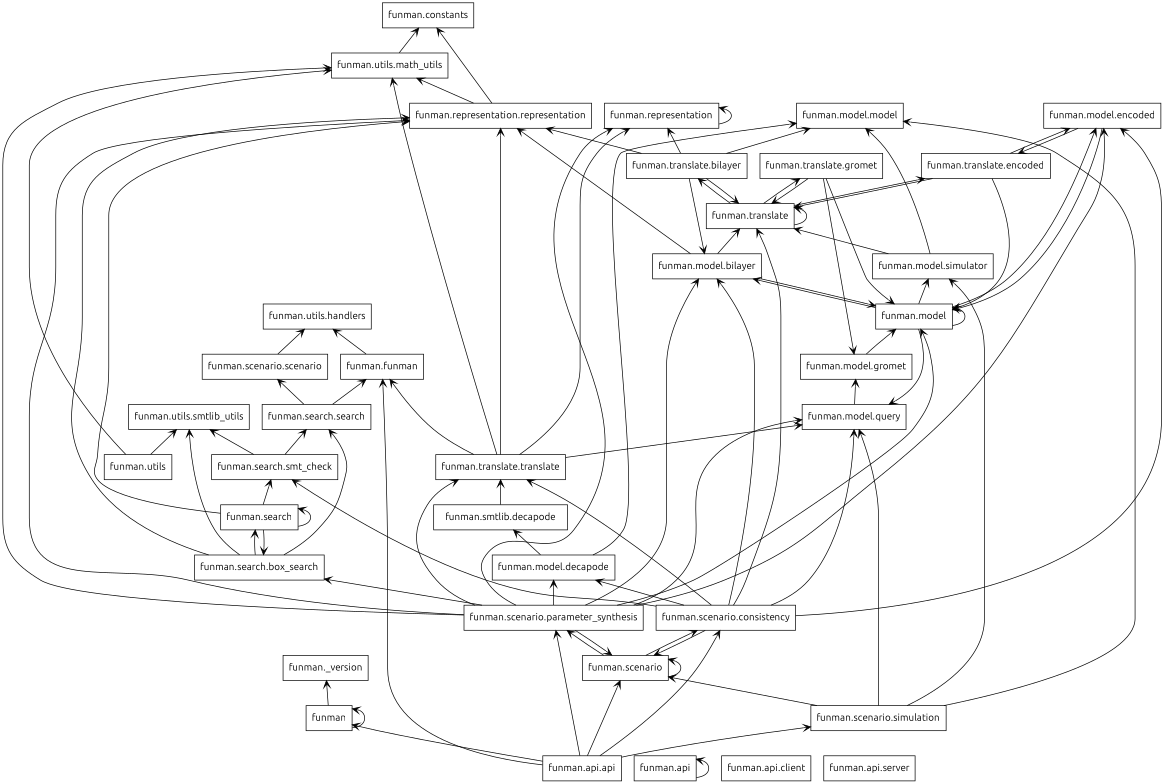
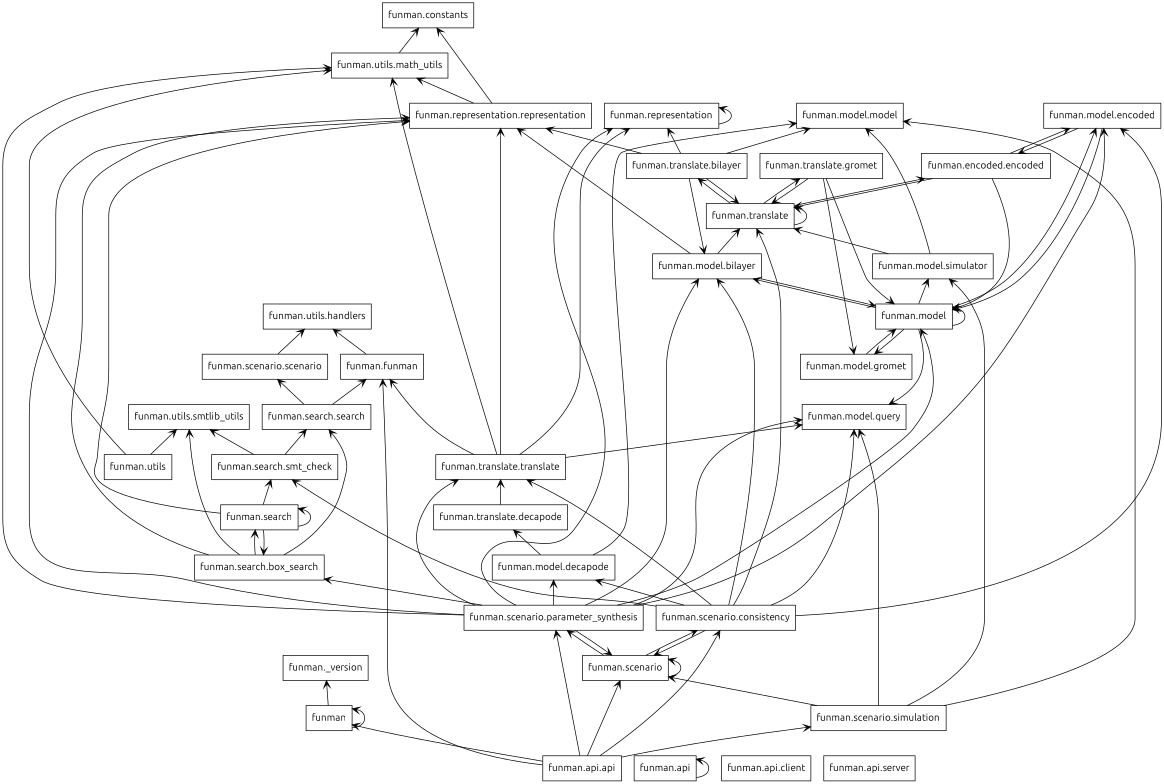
(986, 166) -> (986, 166)
(855, 395) -> (892, 340)
(501, 517) -> (501, 517)
